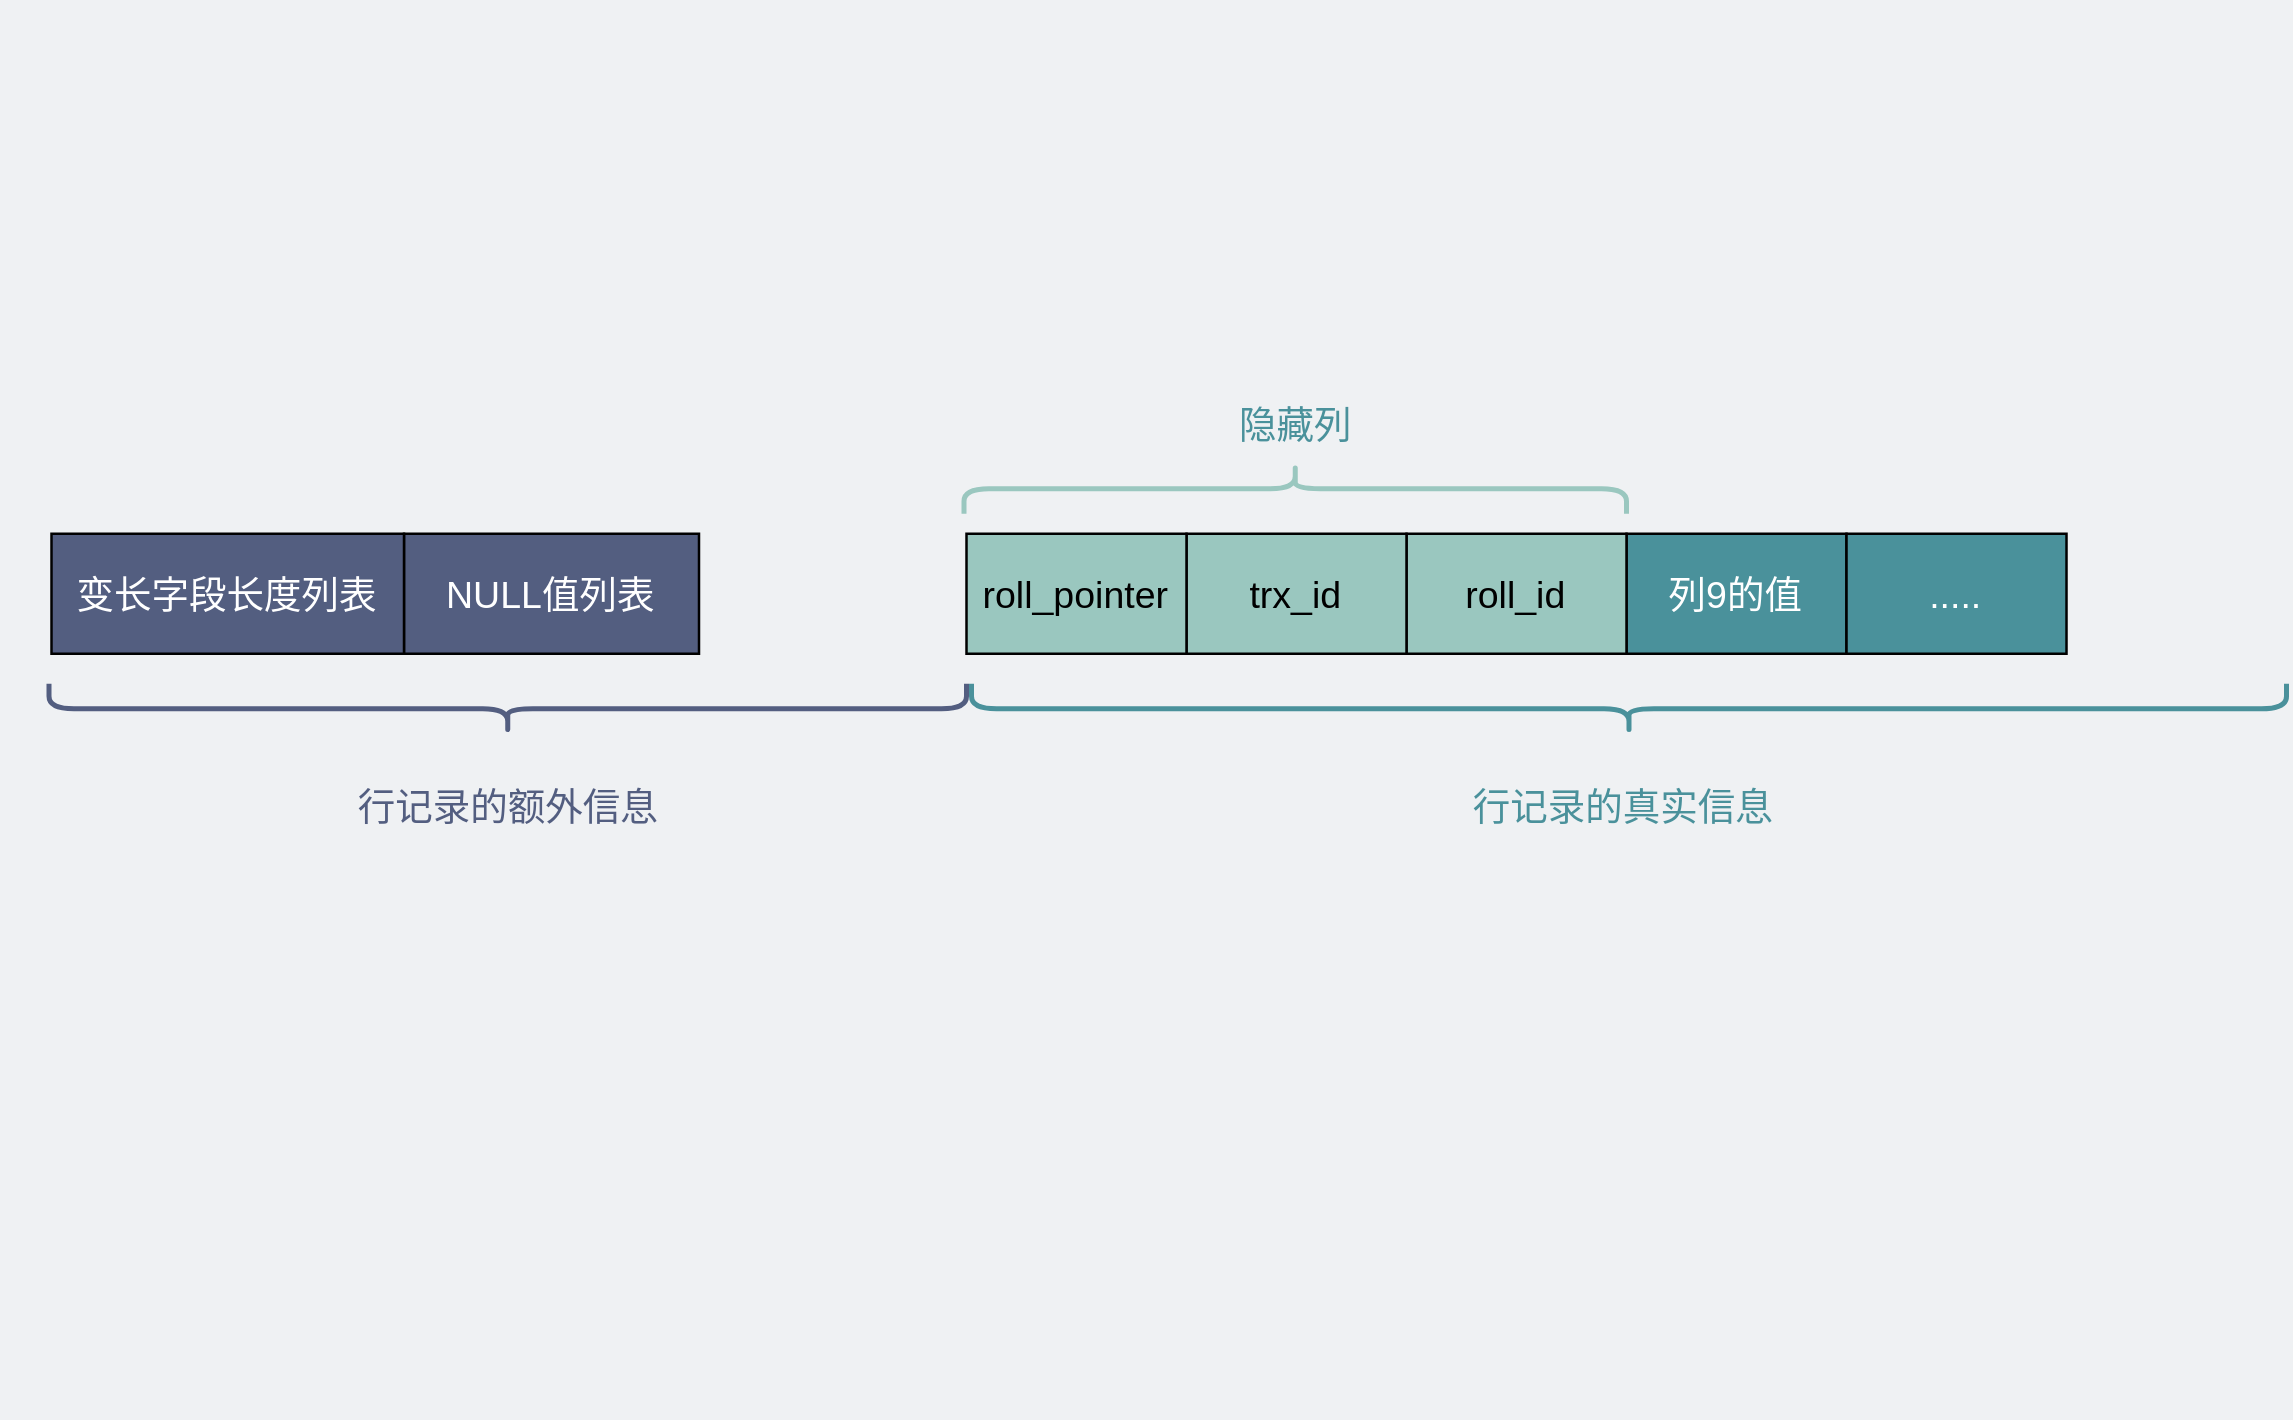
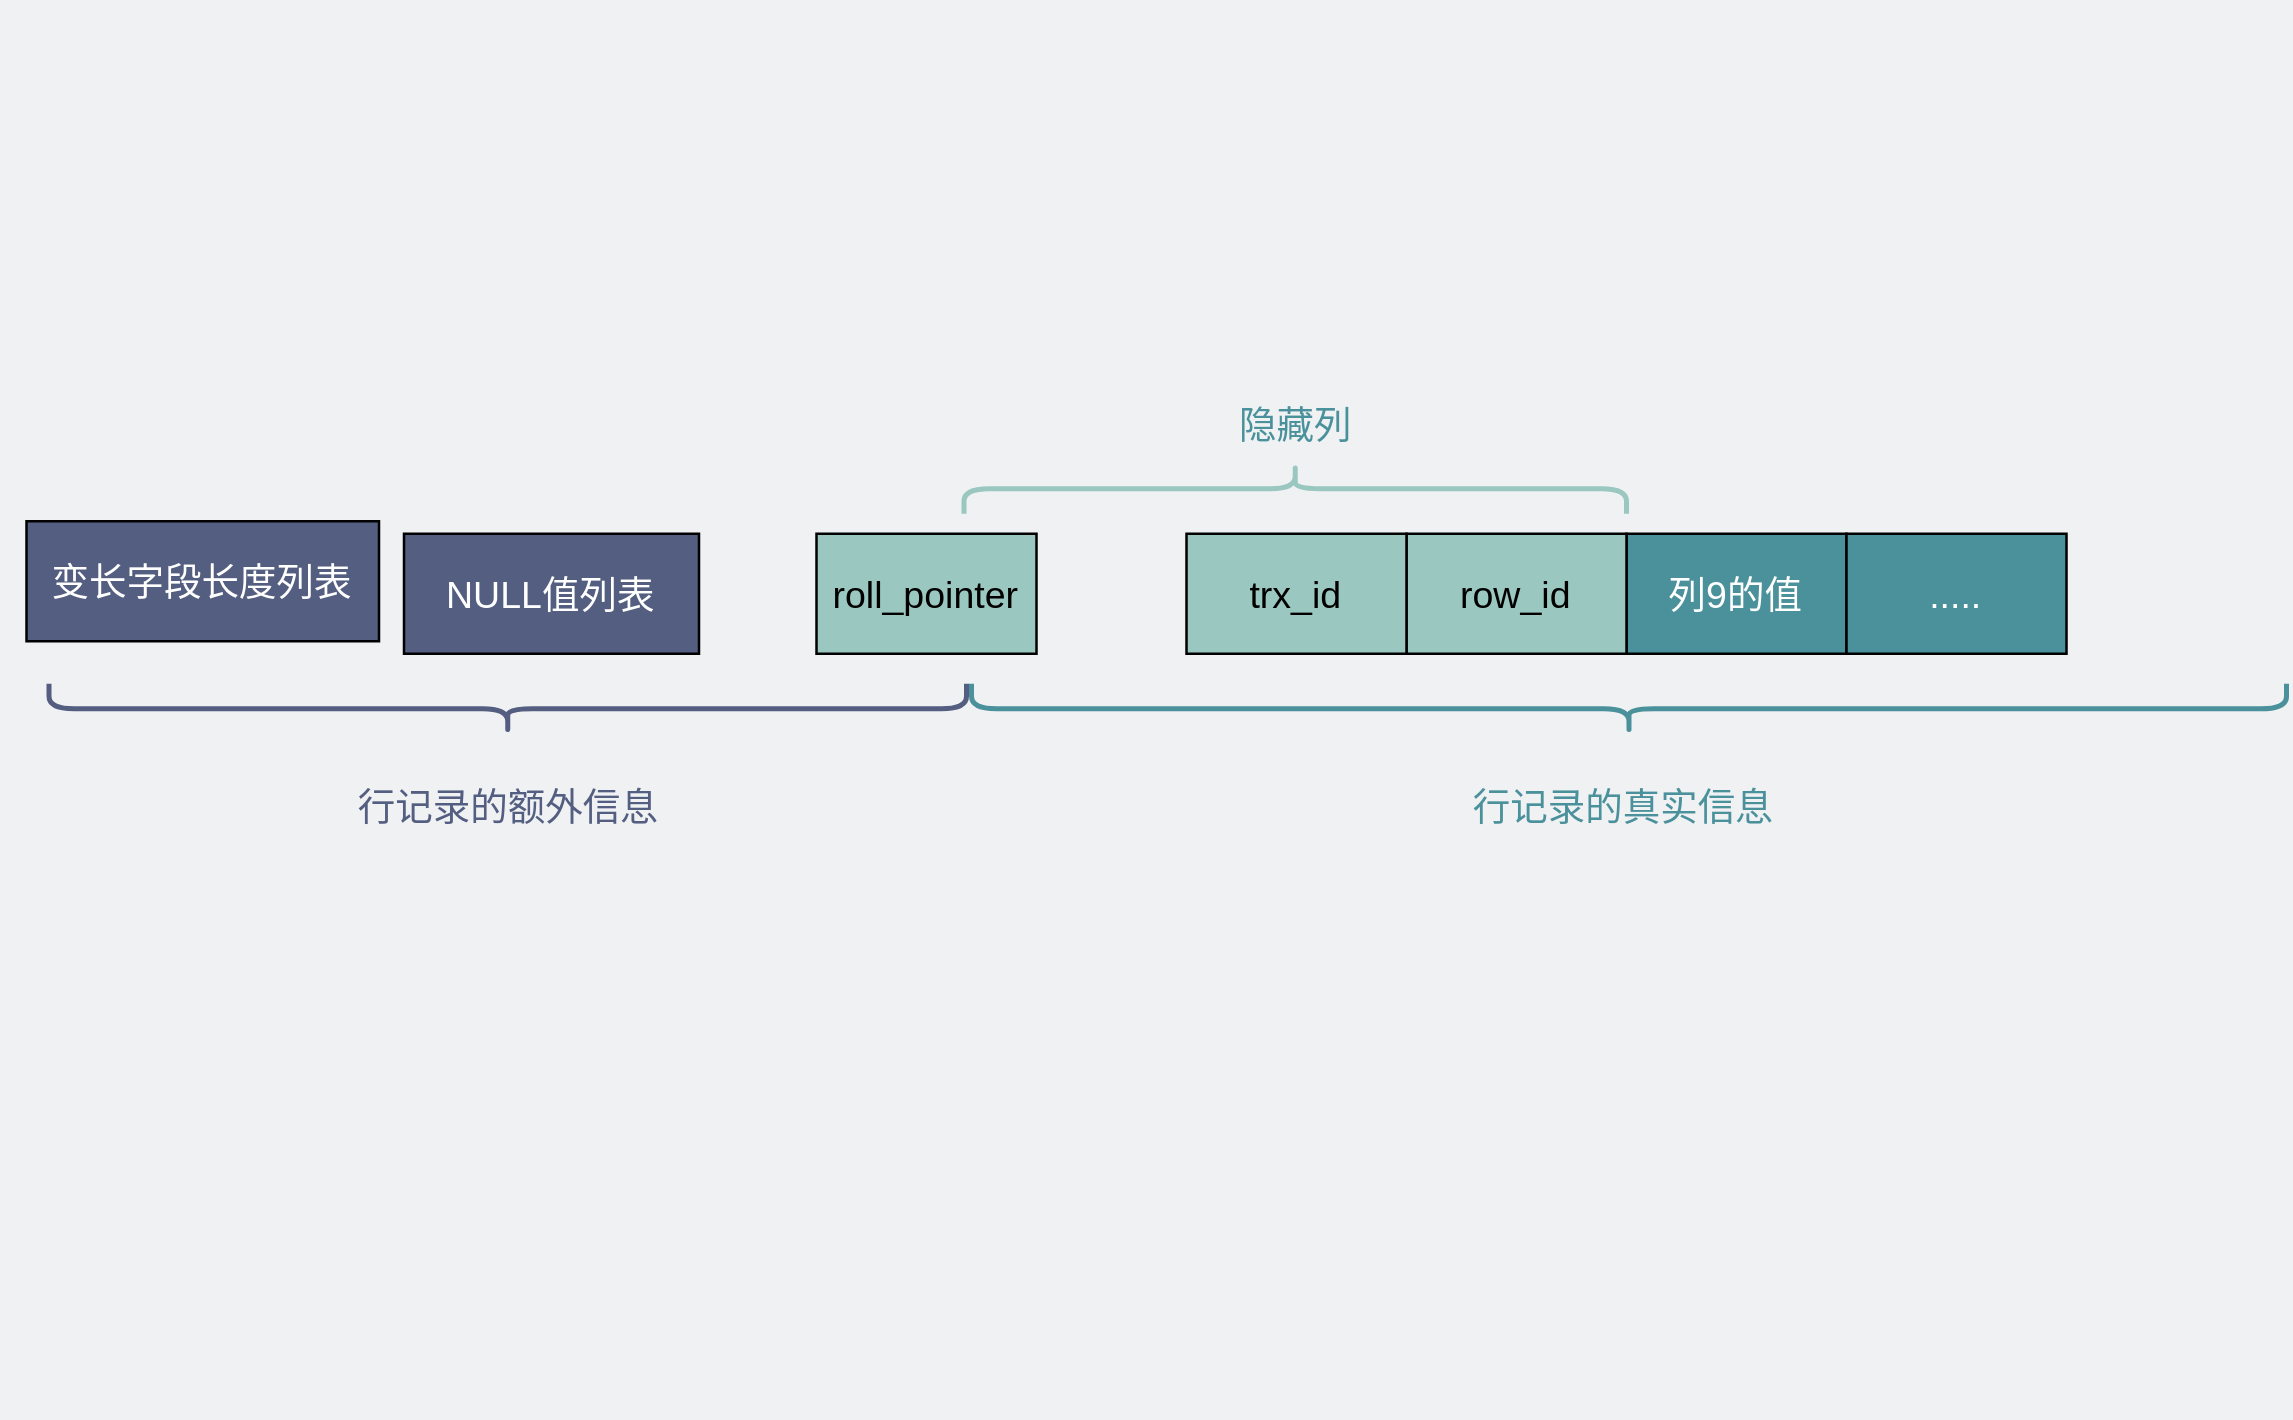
(228, 594) -> (203, 581)
(1076, 594) -> (926, 594)
(1516, 594) -> (1516, 594)
